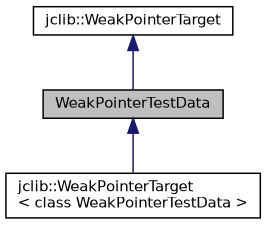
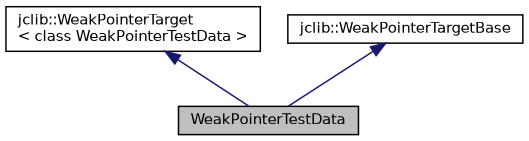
(133, 21) -> (405, 29)
(133, 153) -> (213, 83)
